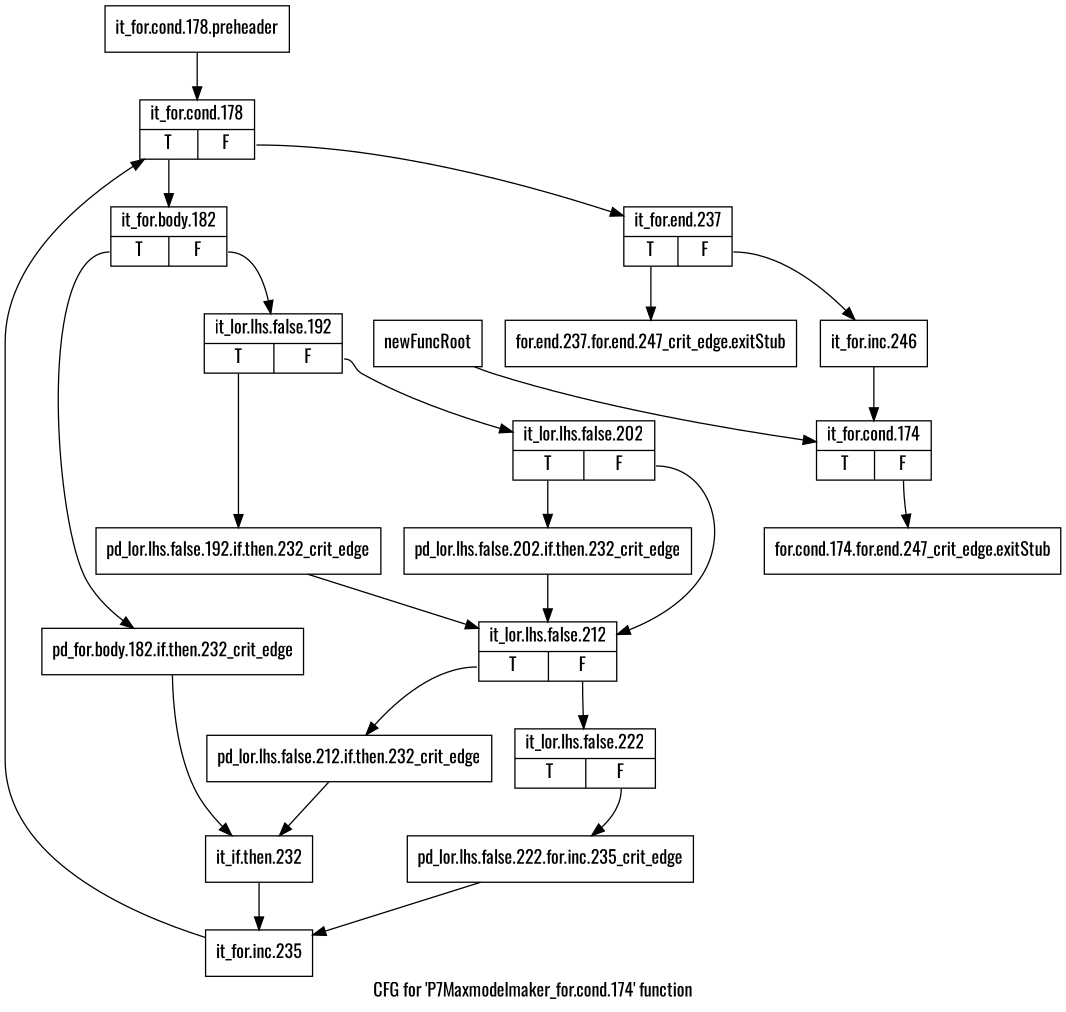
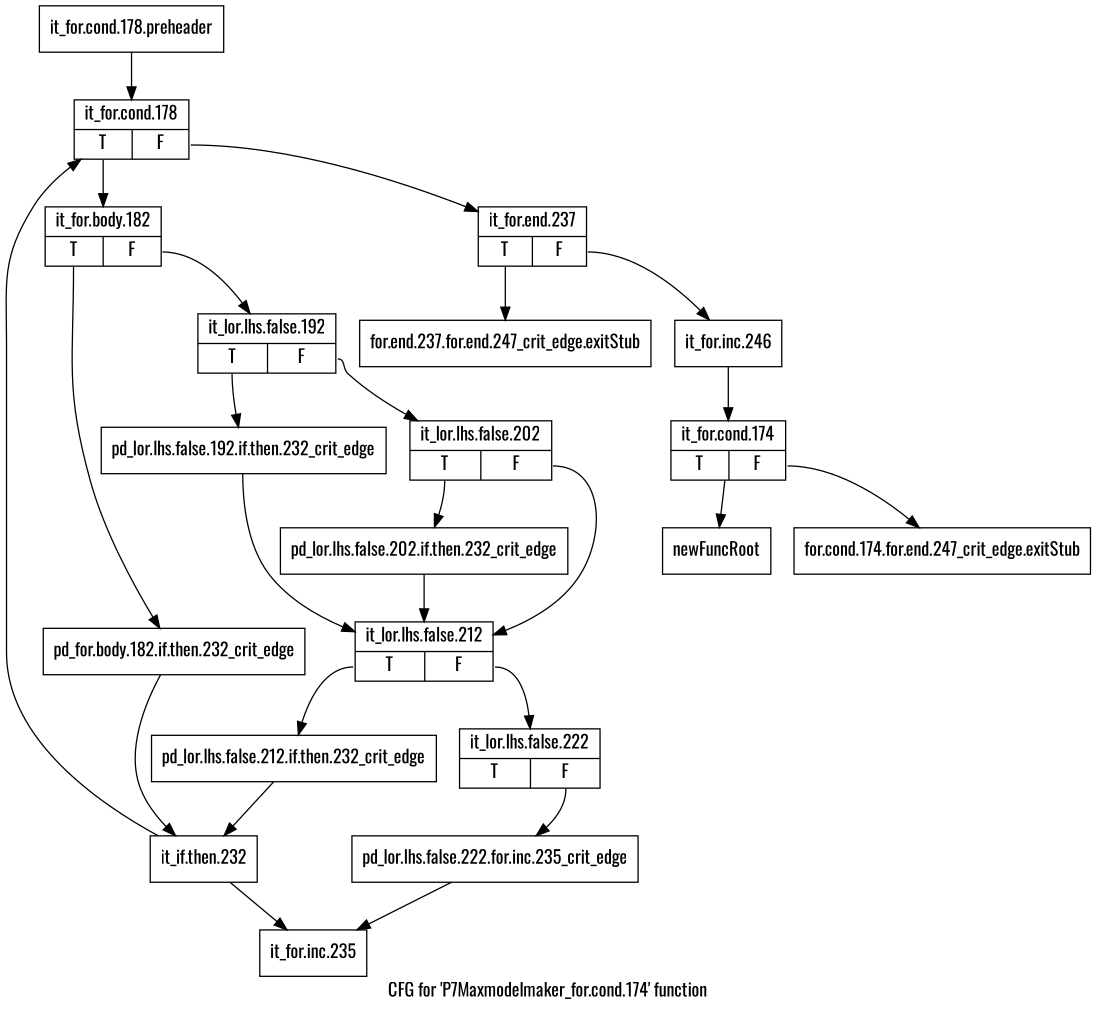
(637, 411) -> (723, 498)
(5, 580) -> (7, 524)
